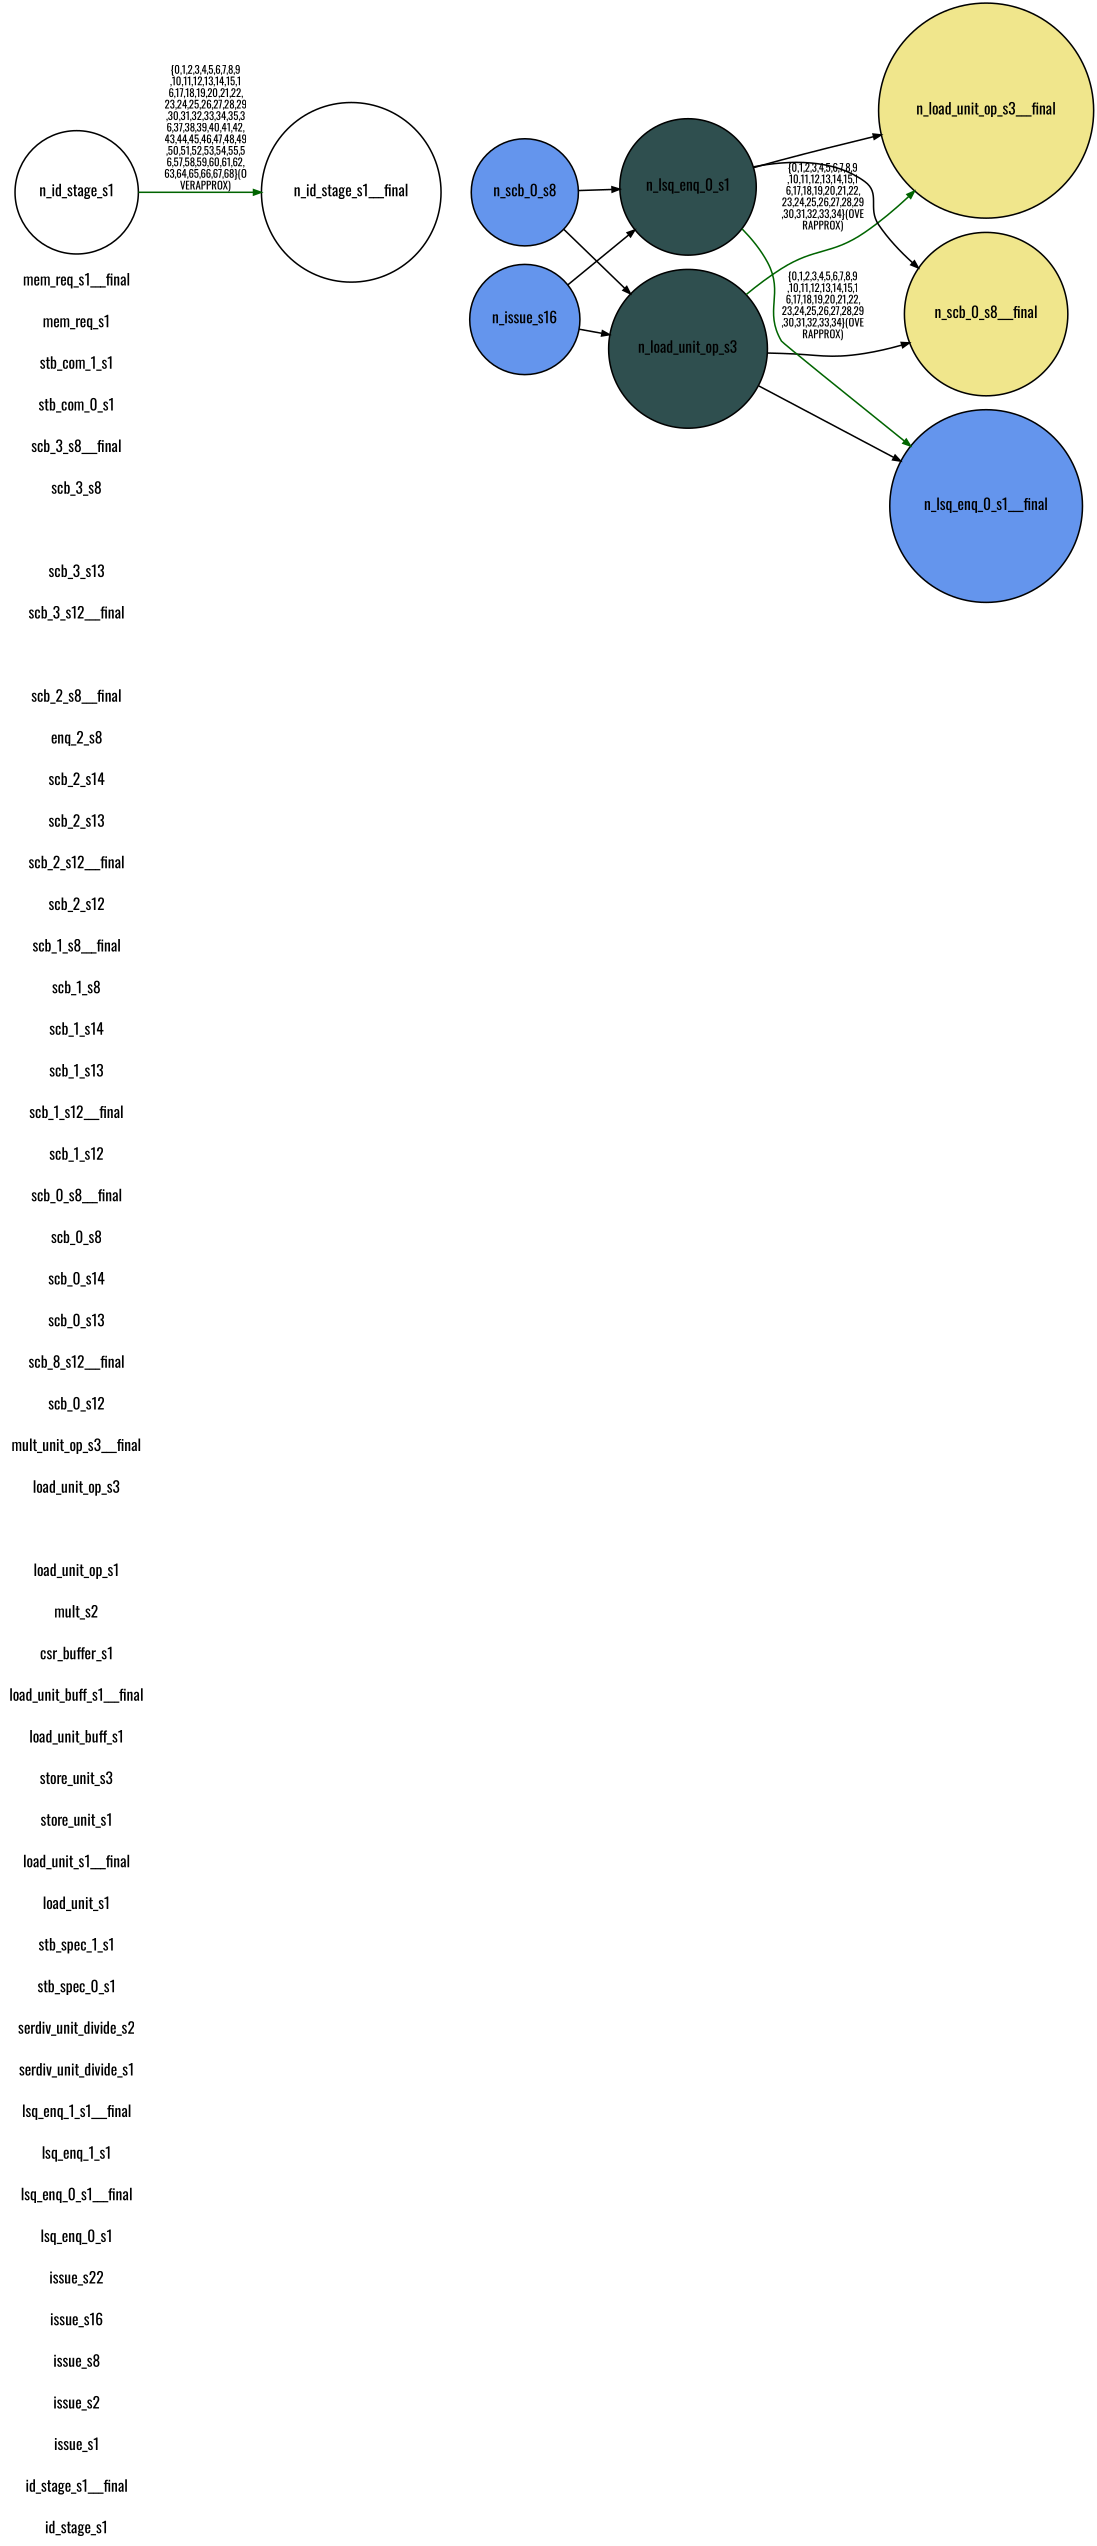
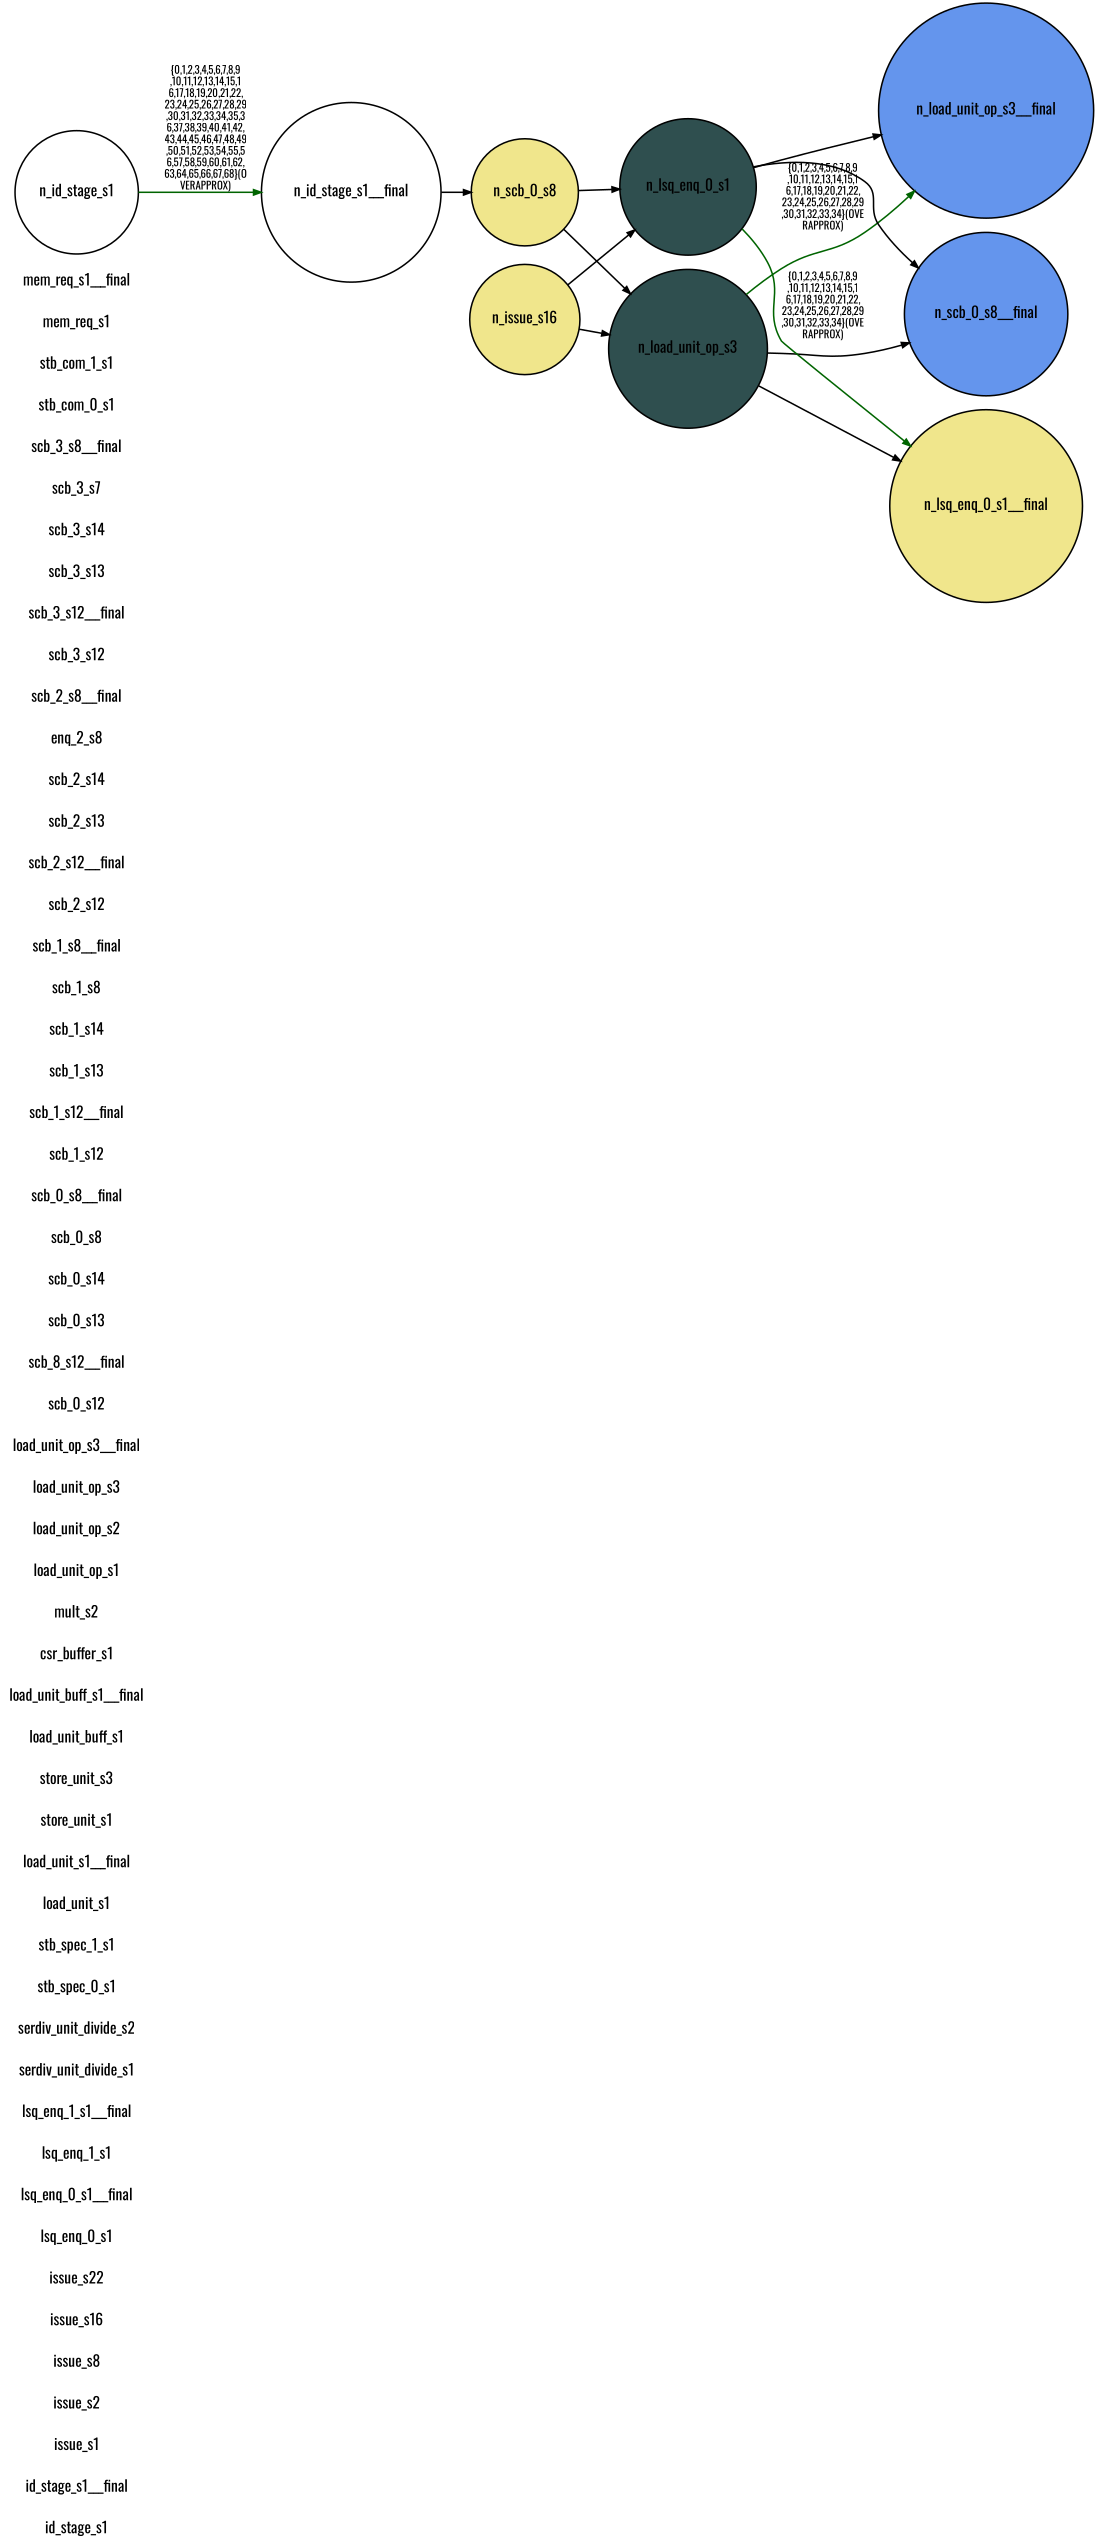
(986, 111) -> (986, 111)
none -> (452, 192)
(525, 192) -> (525, 192)
(986, 314) -> (986, 314)
(525, 320) -> (525, 320)
(77, 490) -> (77, 490)
(986, 506) -> (986, 506)
none -> (77, 531)
none -> (77, 656)
(77, 1447) -> (77, 1447)
none -> (77, 1530)
